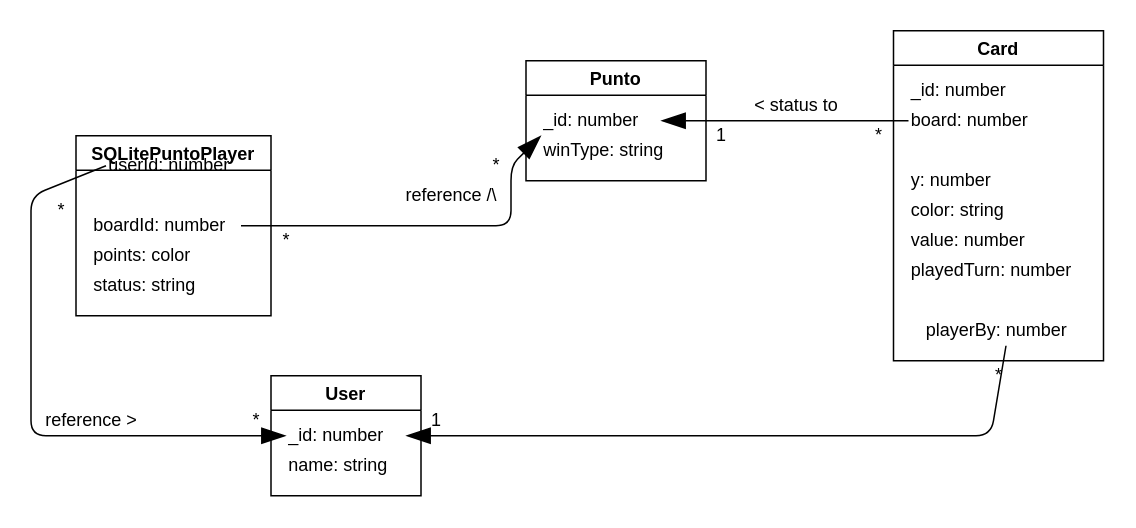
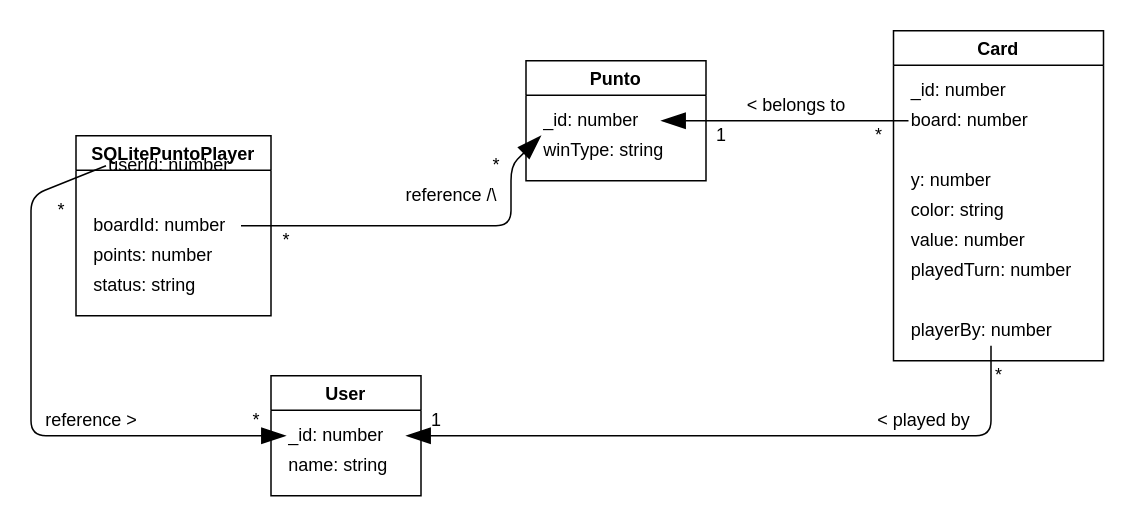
(797, 106) -> (797, 106)
(150, 256) -> (157, 256)
(1006, 331) -> (991, 331)
none -> (923, 421)
